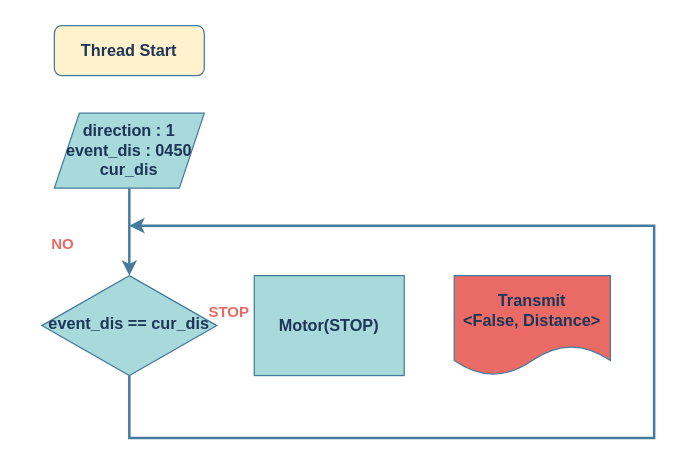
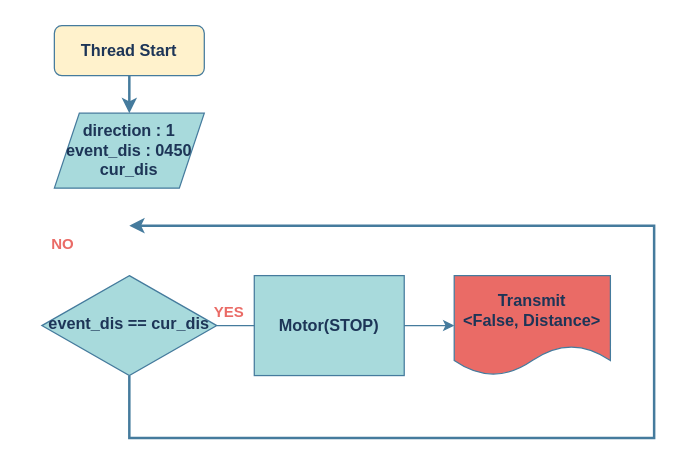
none -> (129, 89)
(129, 226) -> none
(229, 313) -> (229, 313)
none -> (424, 326)
